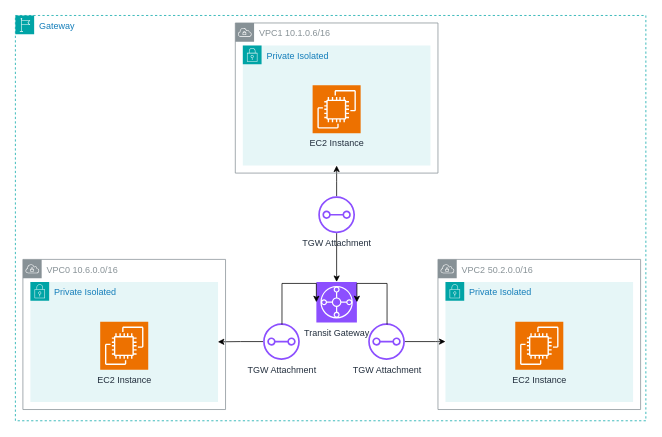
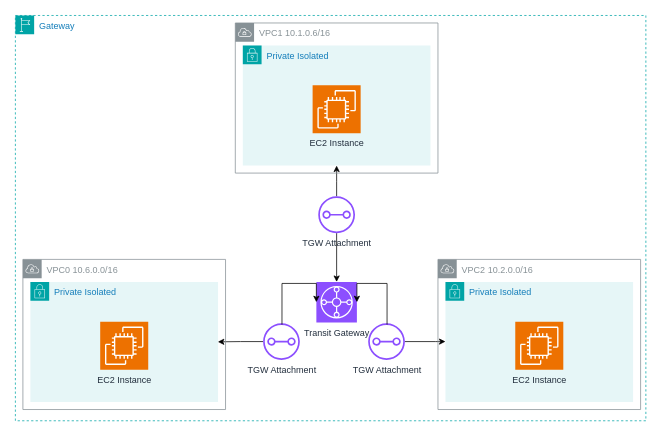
(497, 270) -> (497, 270)
